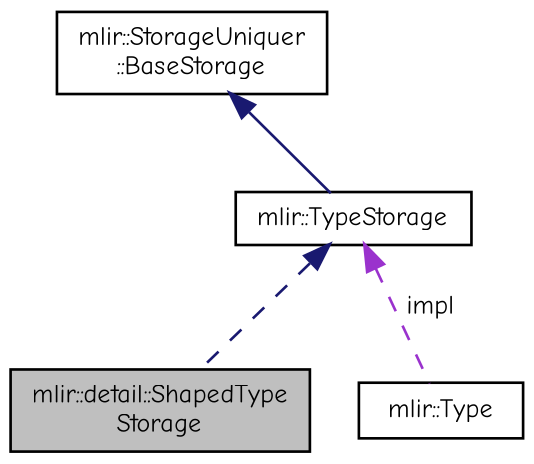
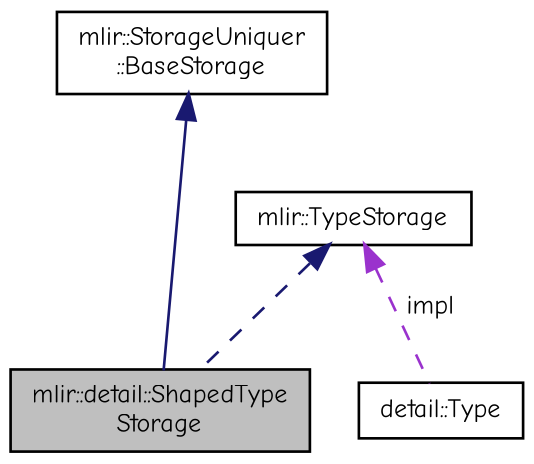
(290, 153) -> (175, 245)
(441, 411) -> (441, 411)
